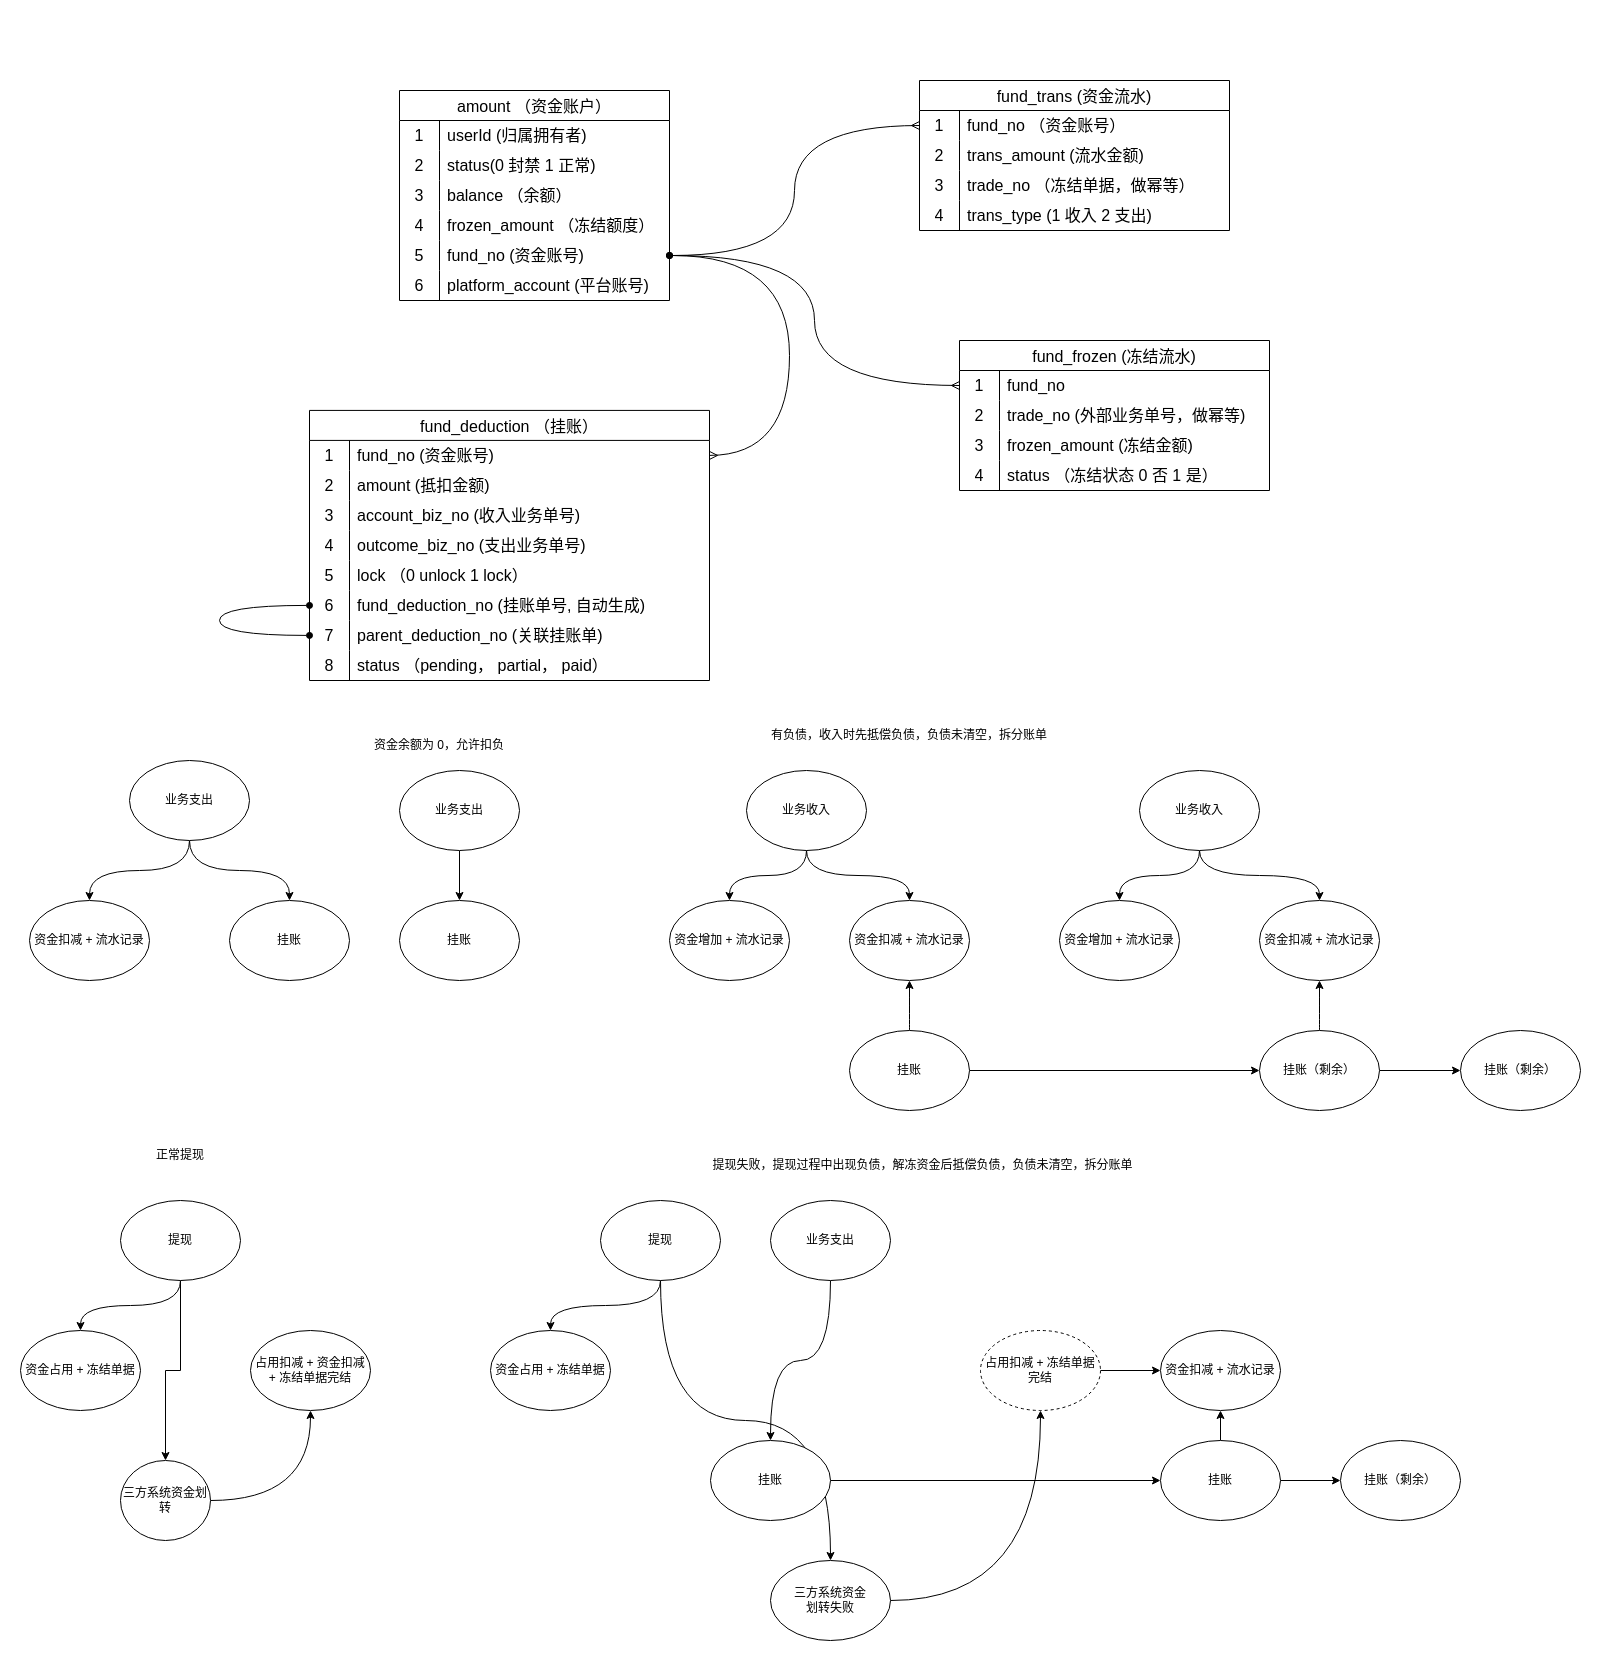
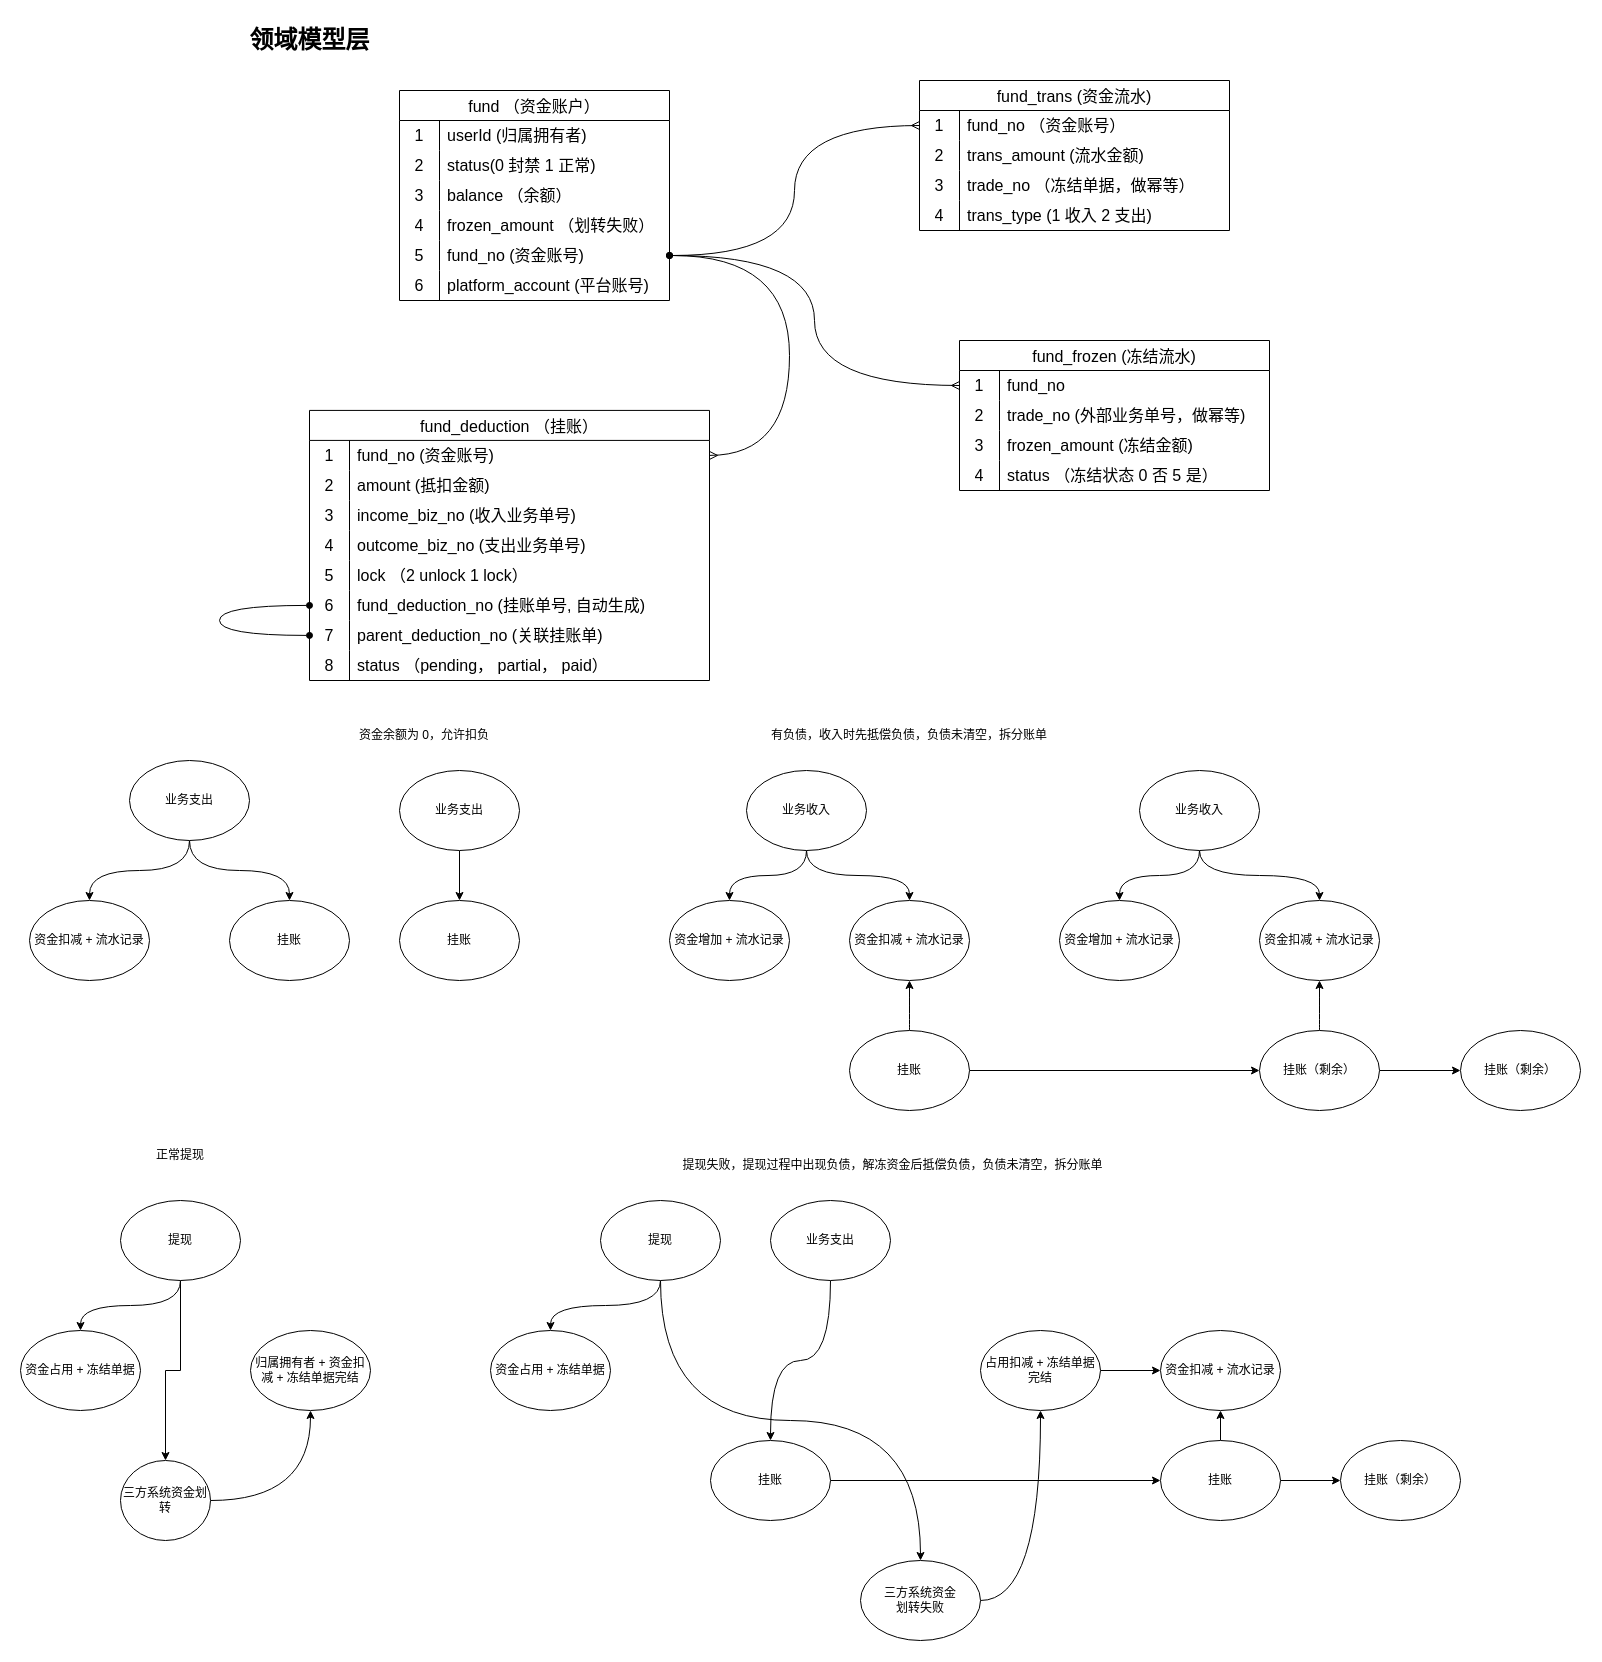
none -> (310, 41)
(534, 107) -> (534, 107)
(556, 226) -> (556, 226)
(1119, 476) -> (1119, 476)
(478, 516) -> (471, 516)
(449, 576) -> (449, 576)
(440, 746) -> (425, 736)
(923, 1166) -> (893, 1166)
(311, 1371) -> (311, 1371)
(1041, 1371) -> (1041, 1371)
(831, 1601) -> (921, 1601)
